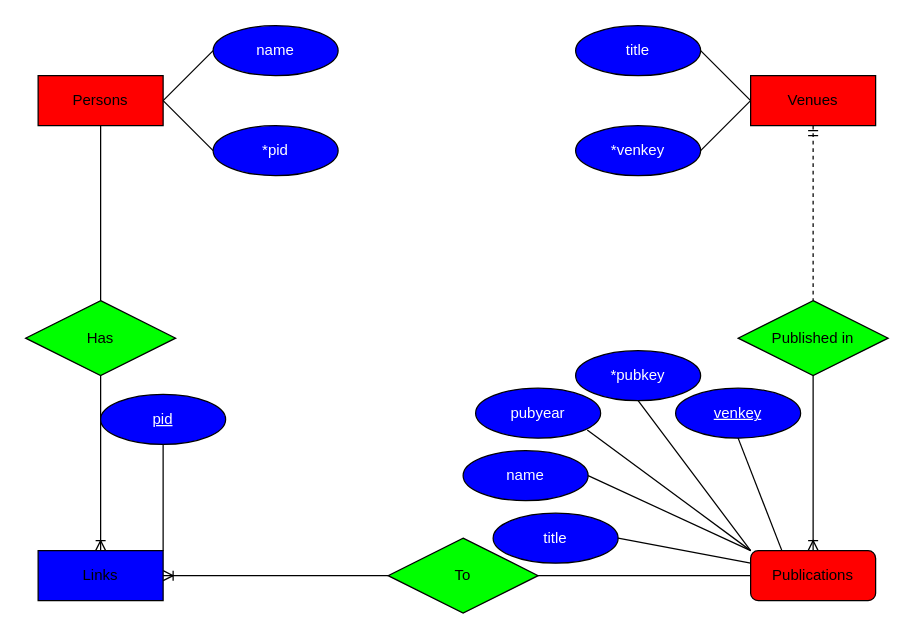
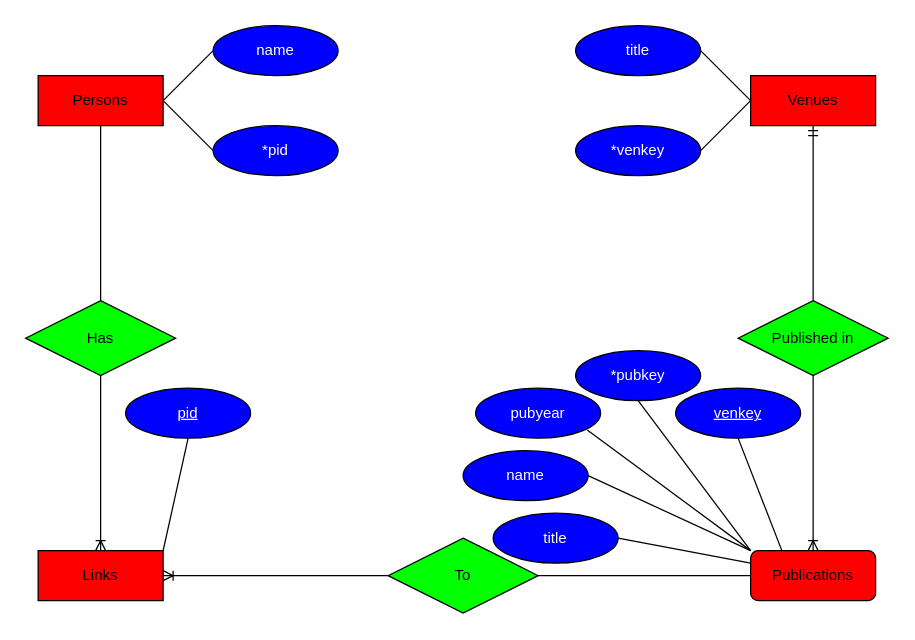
(813, 214) -> (813, 214)
(163, 419) -> (188, 413)
(101, 576) -> (101, 576)
